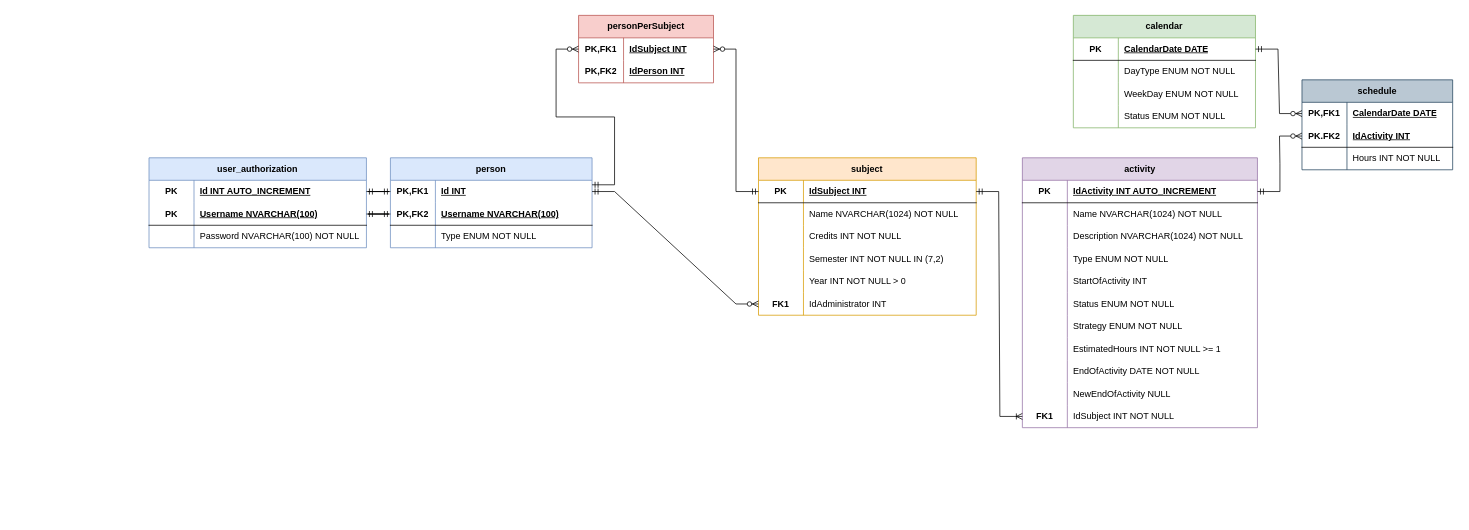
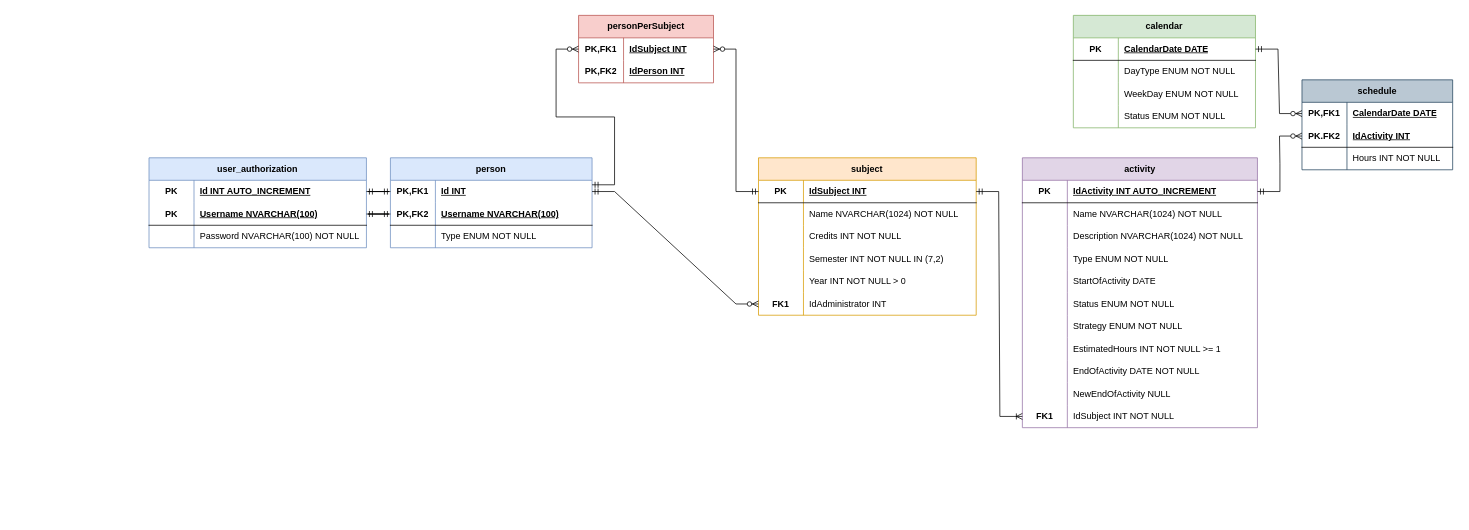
(1118, 282) -> (1121, 282)
